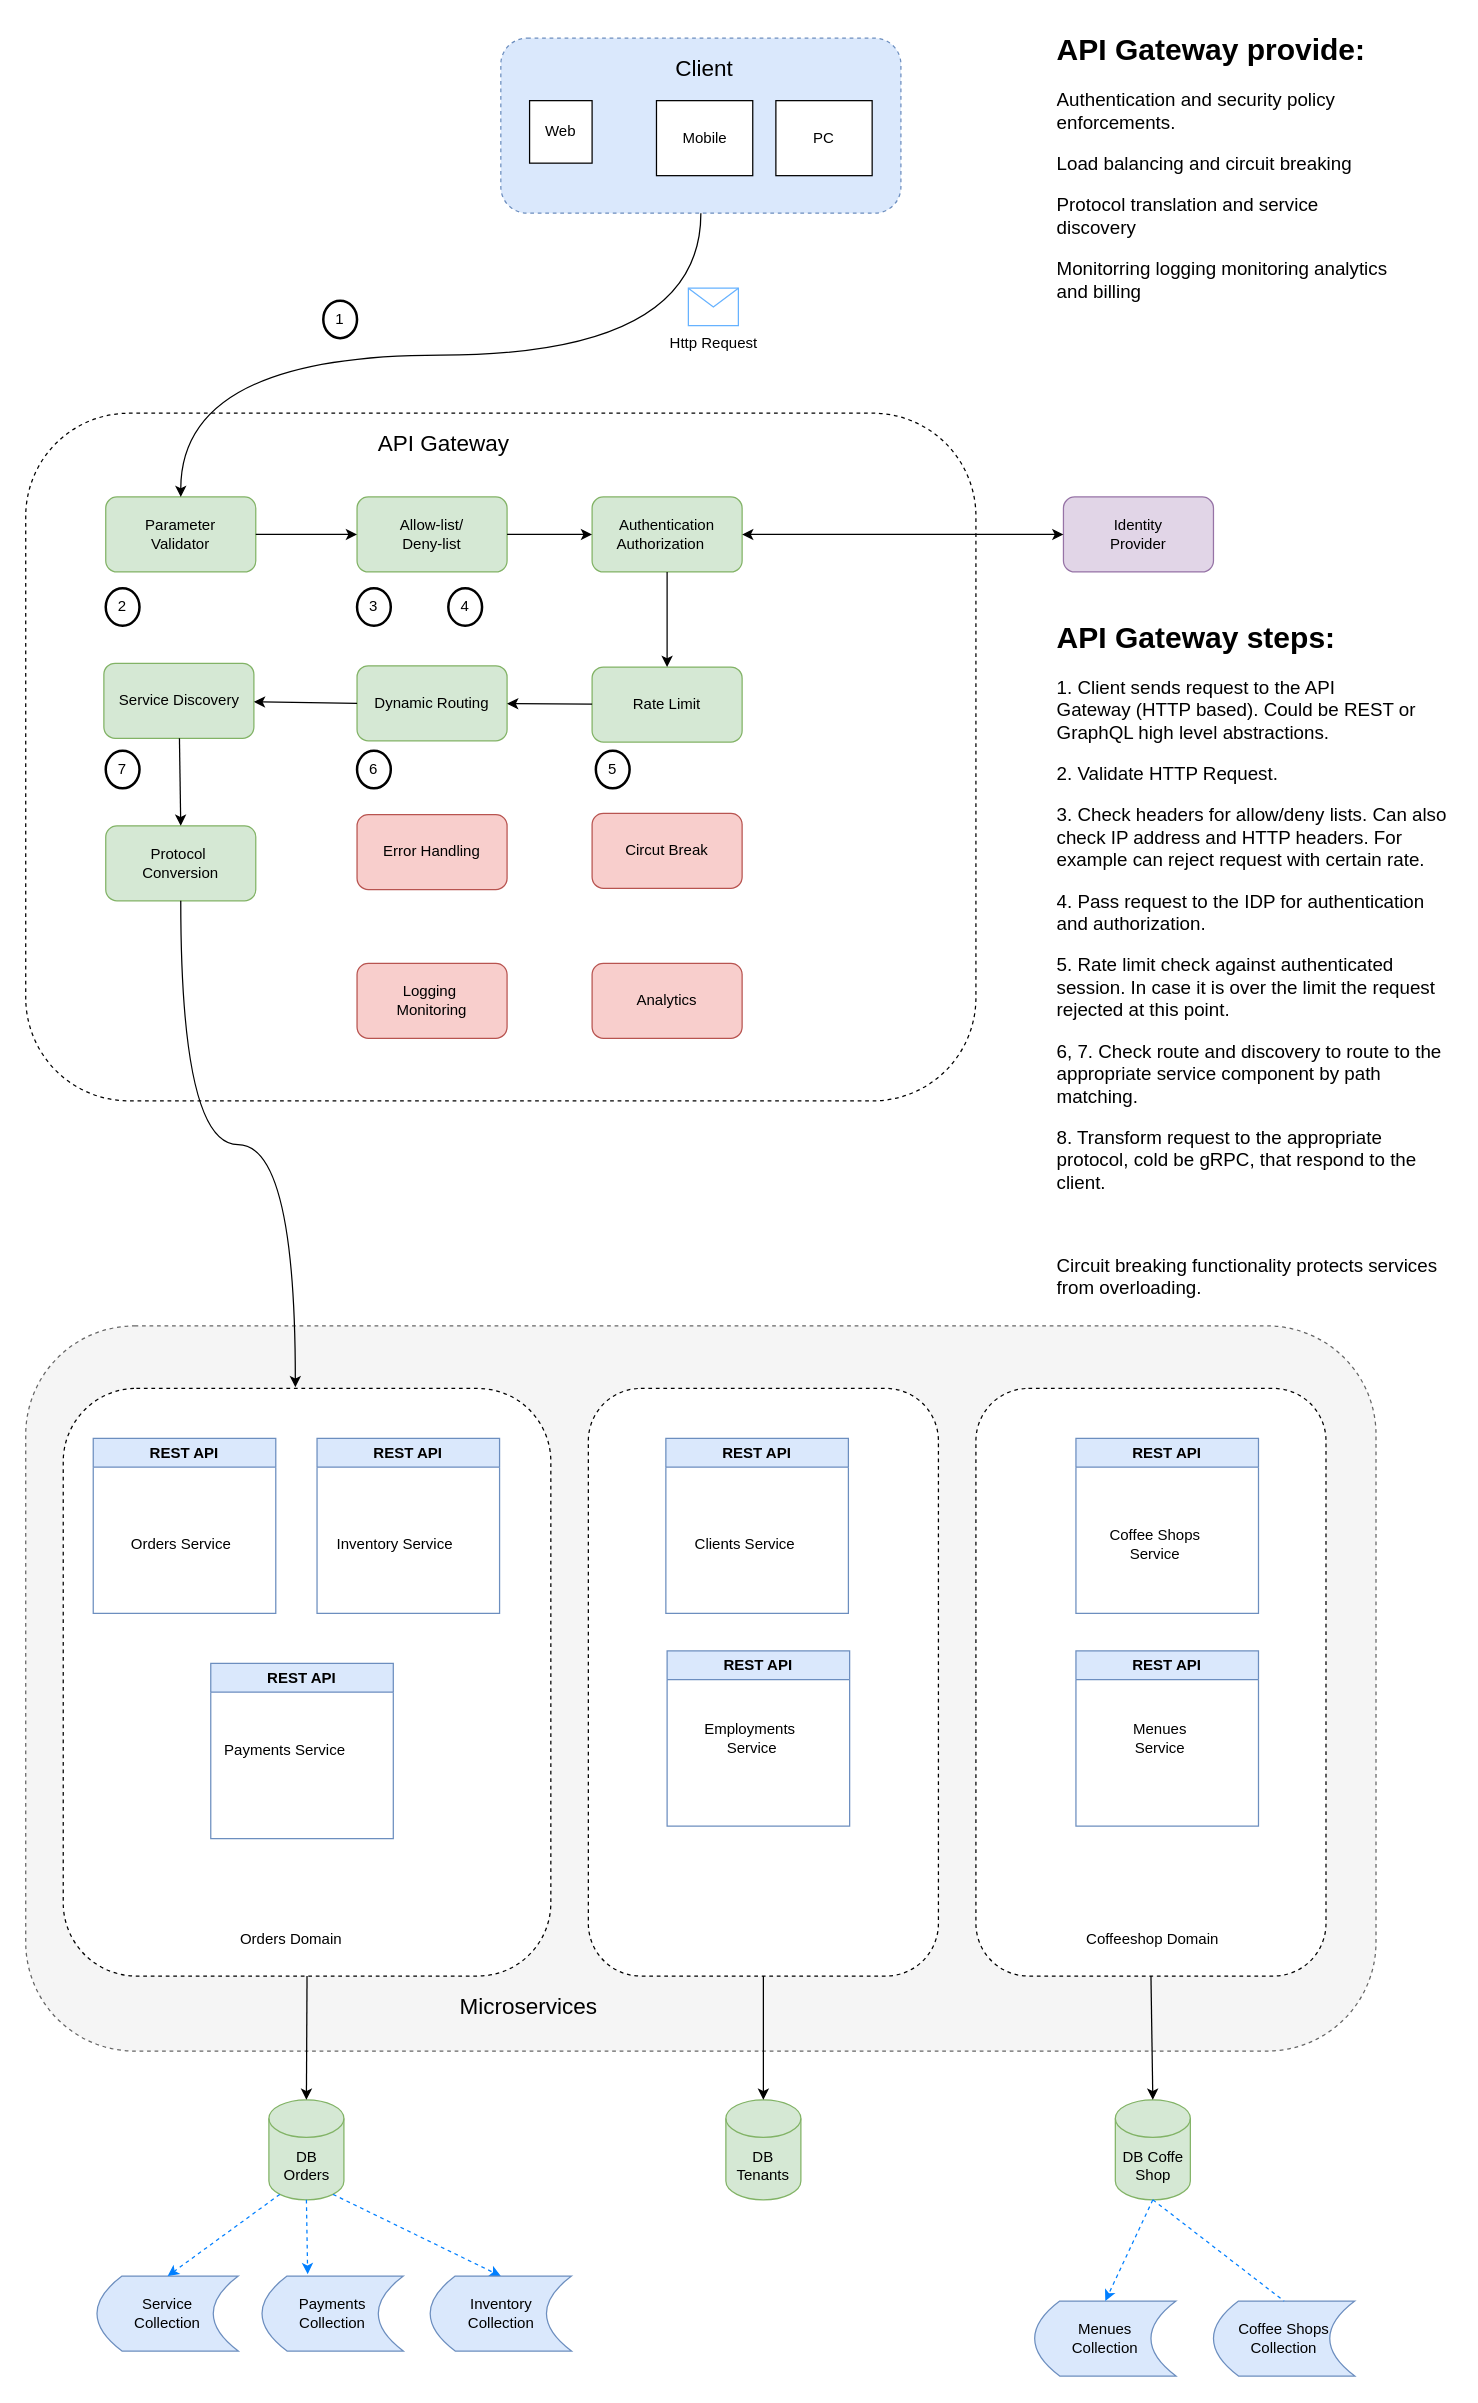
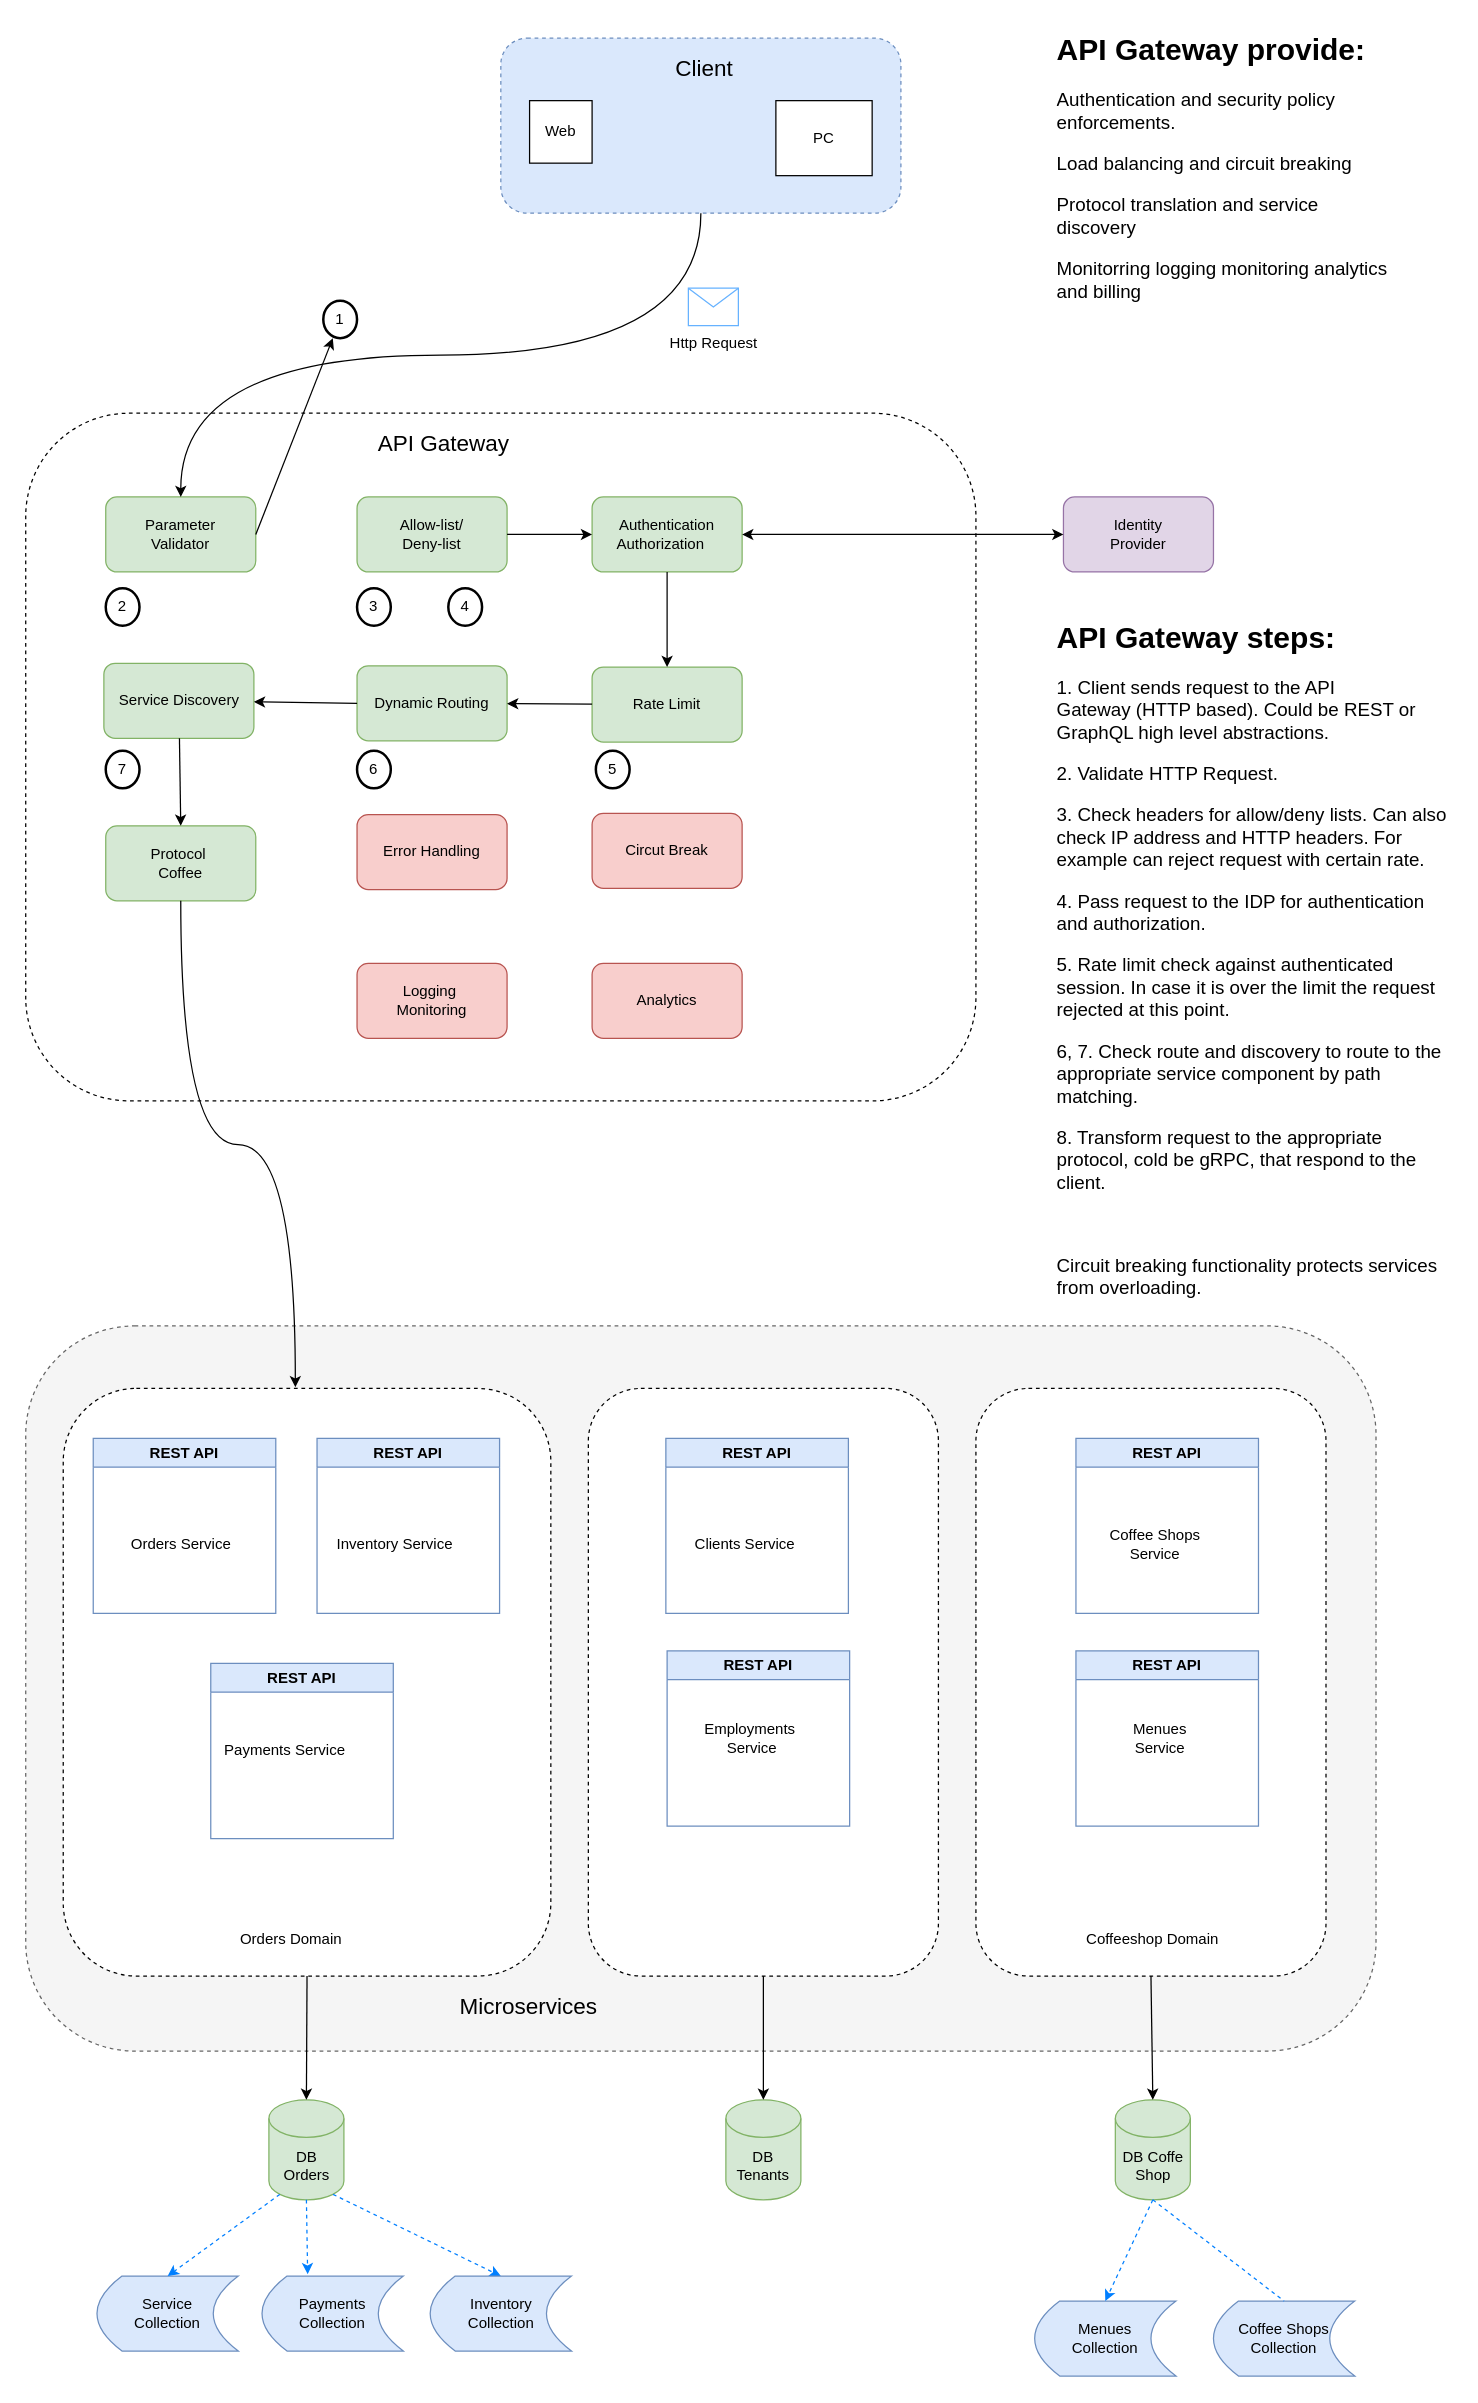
(704, 138) -> none
(302, 534) -> (293, 440)
(181, 863) -> (181, 863)
